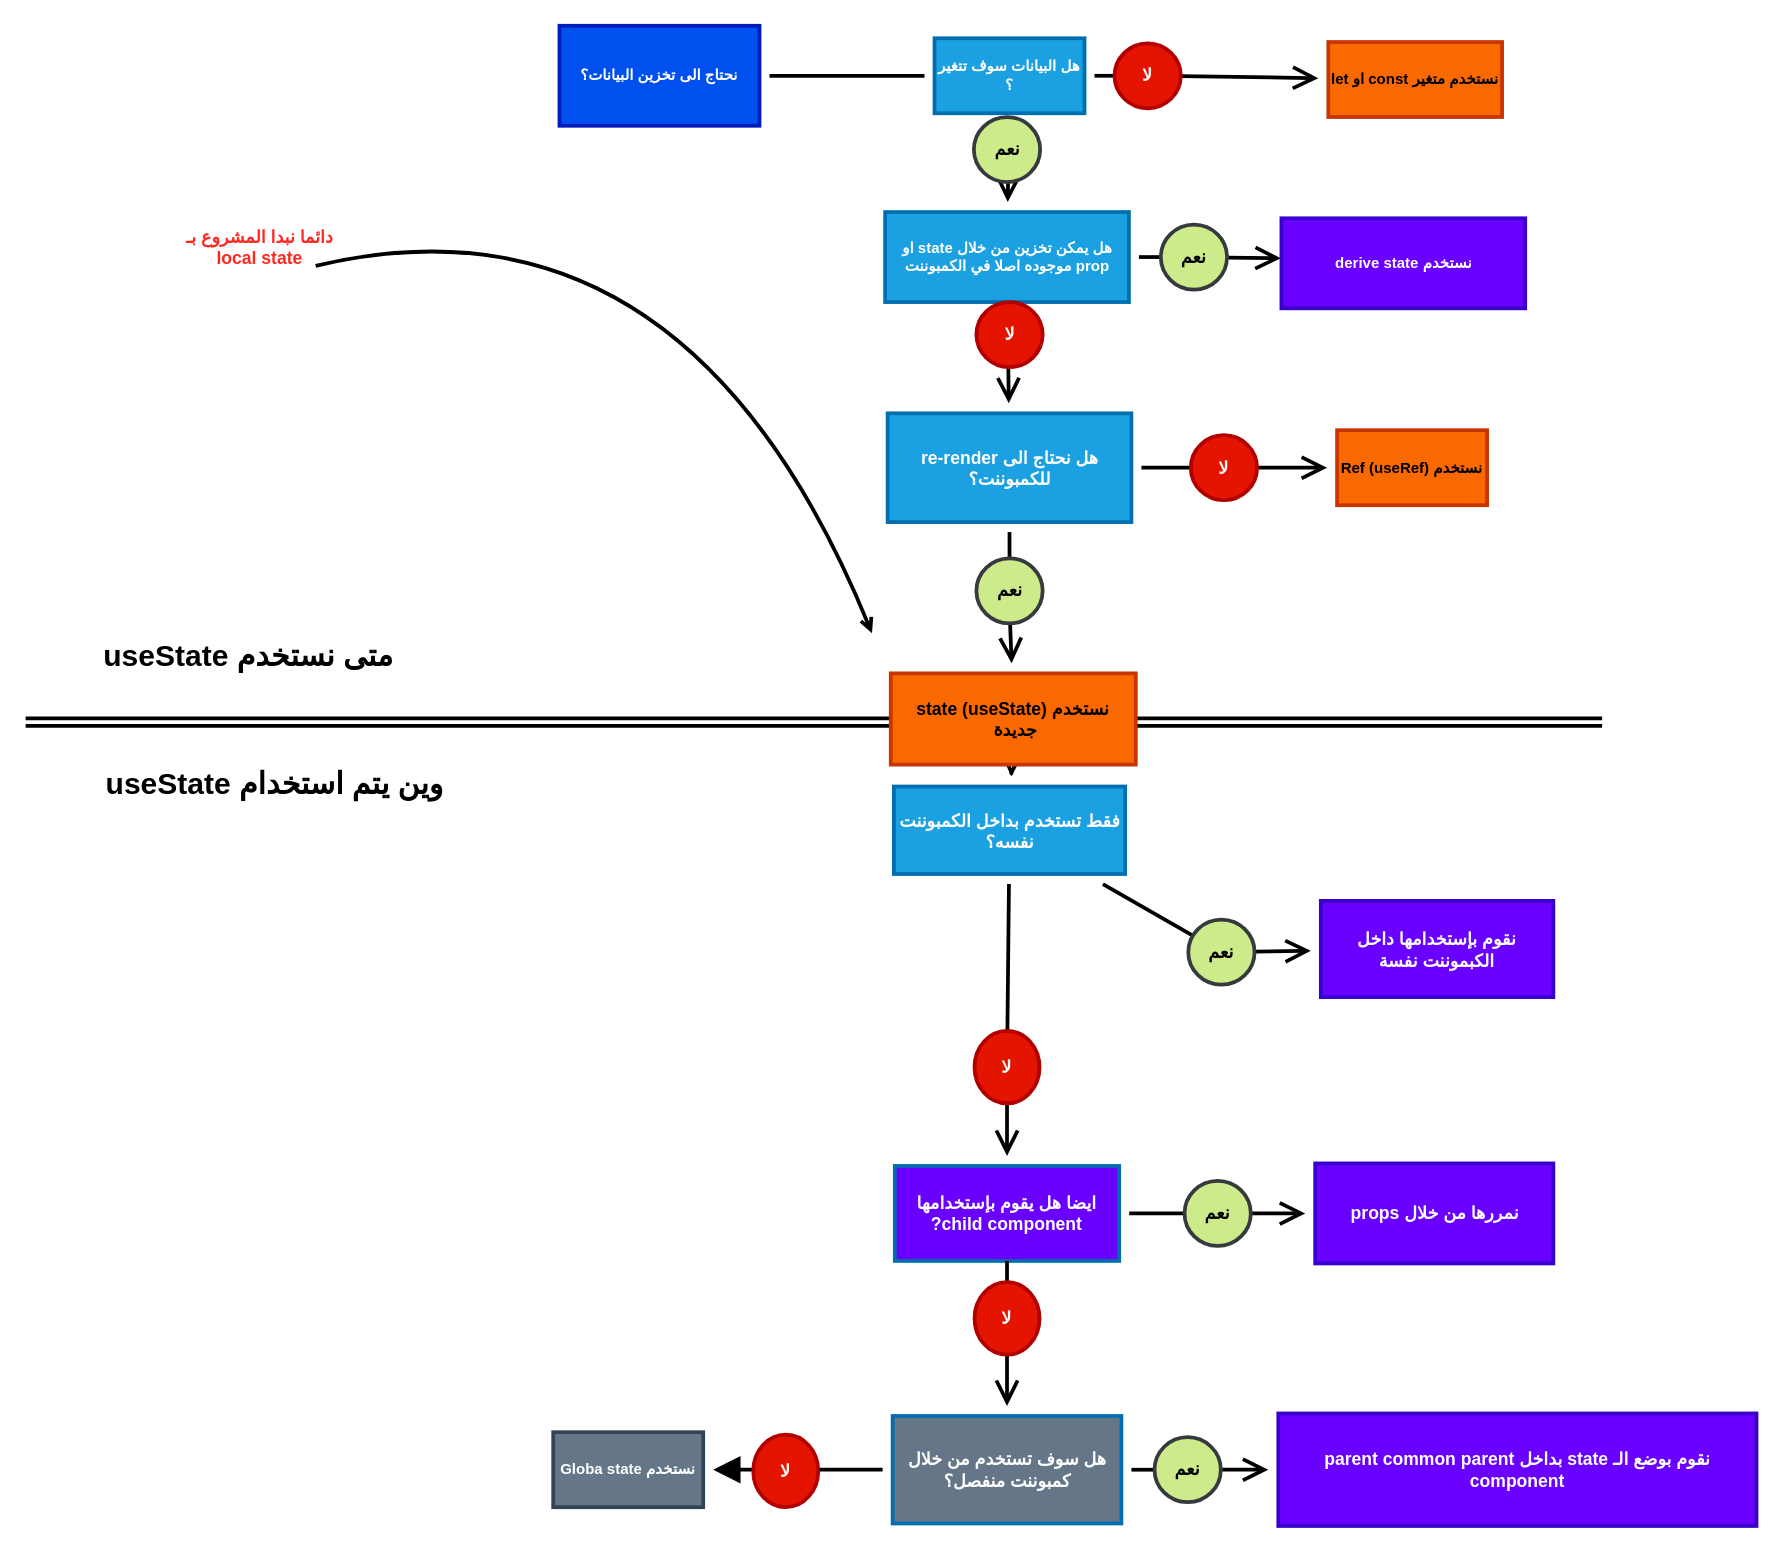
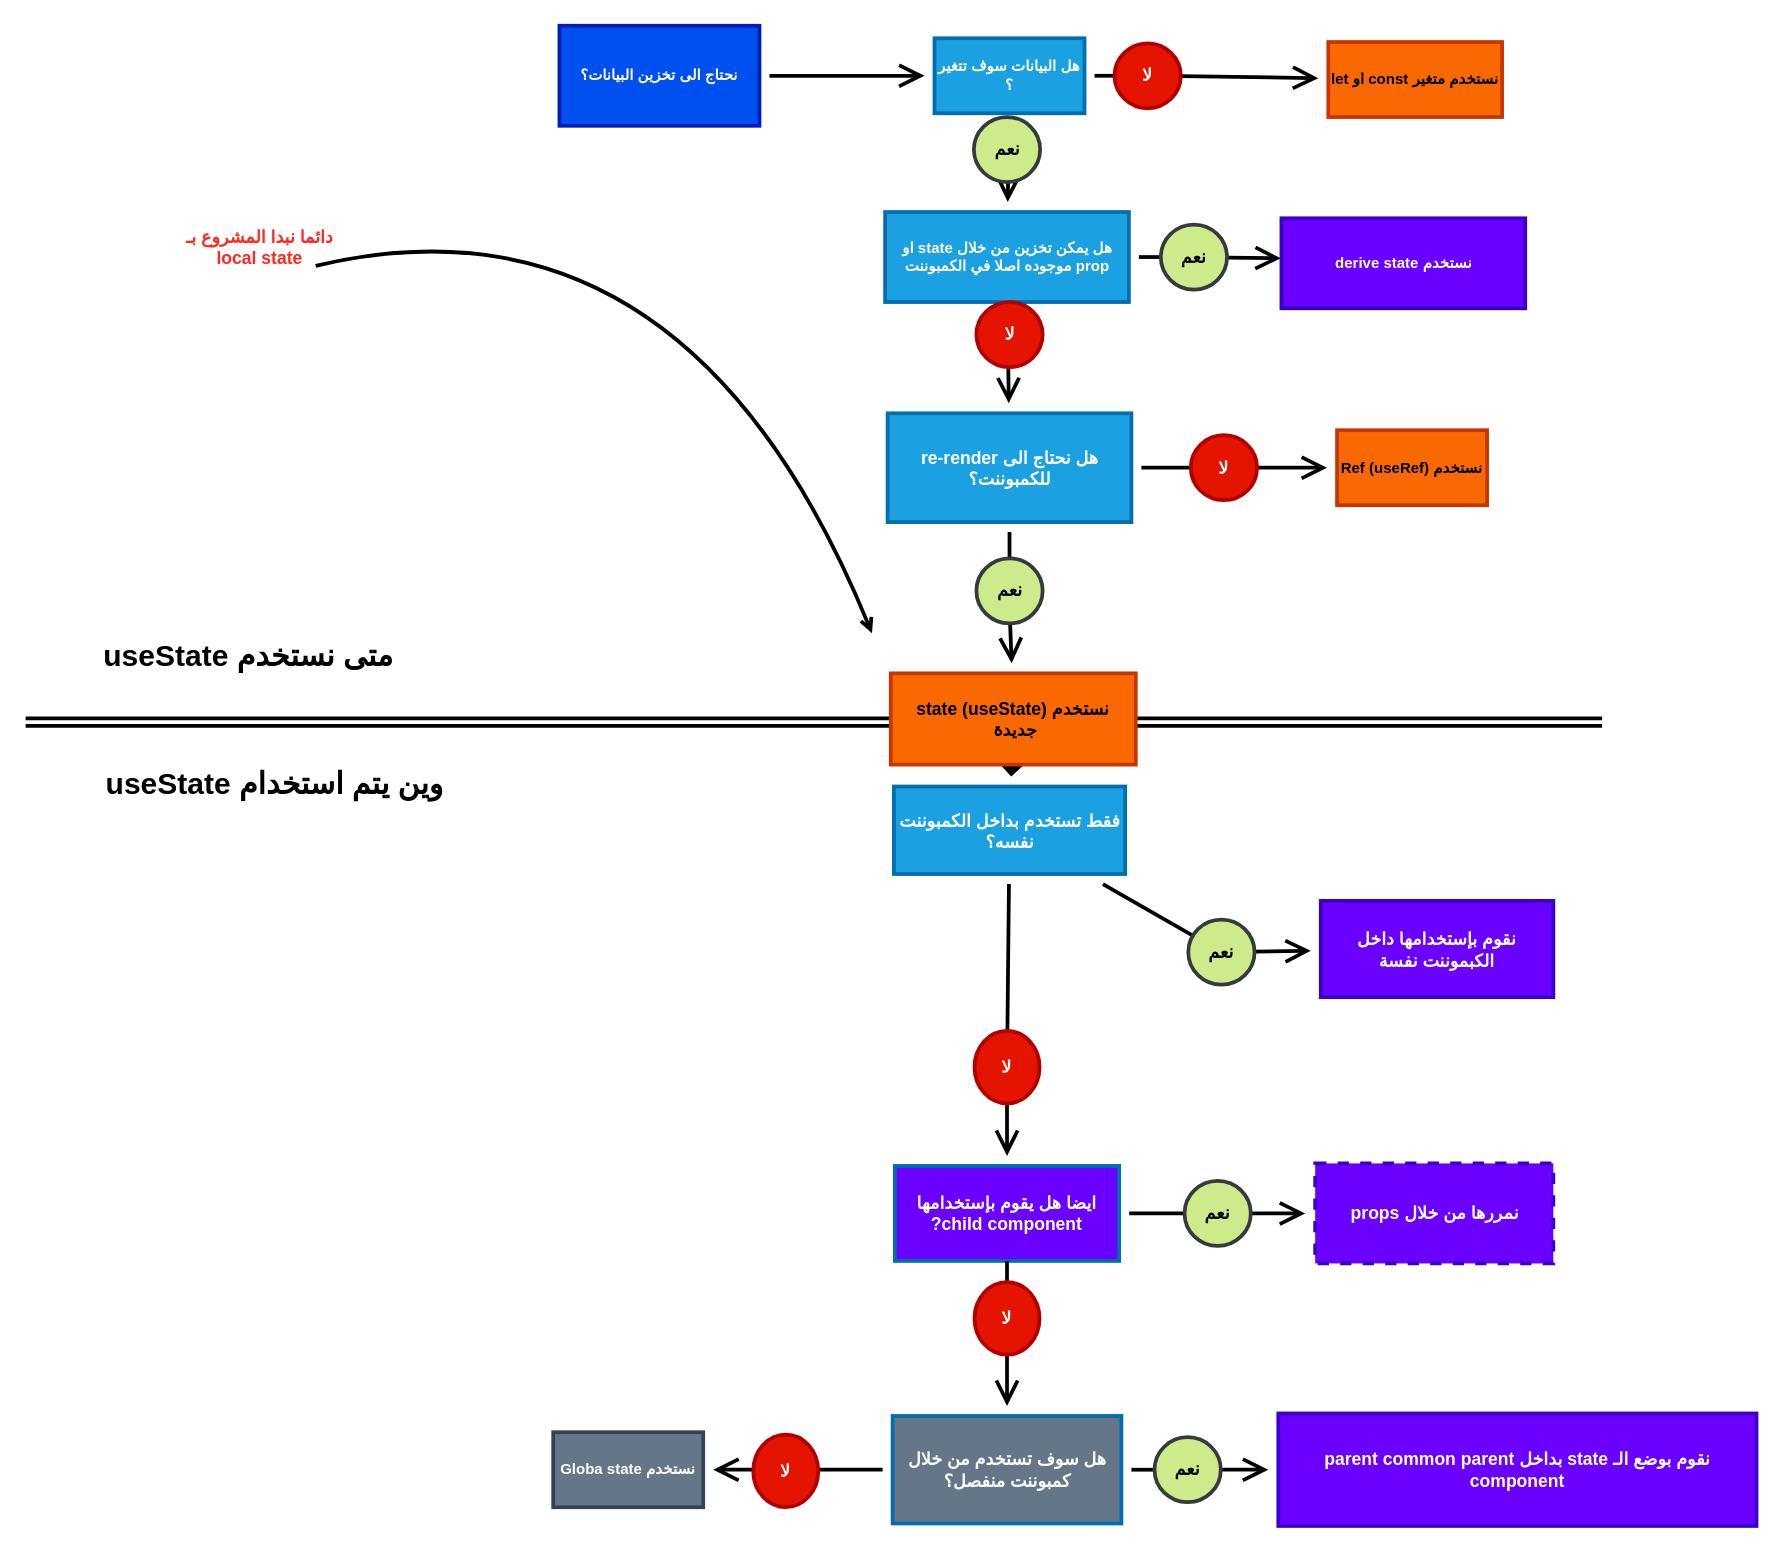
(916, 76) -> (912, 76)
(1011, 773) -> (1011, 771)
(1434, 1213) -> (1434, 1213)
(741, 1469) -> (733, 1469)
